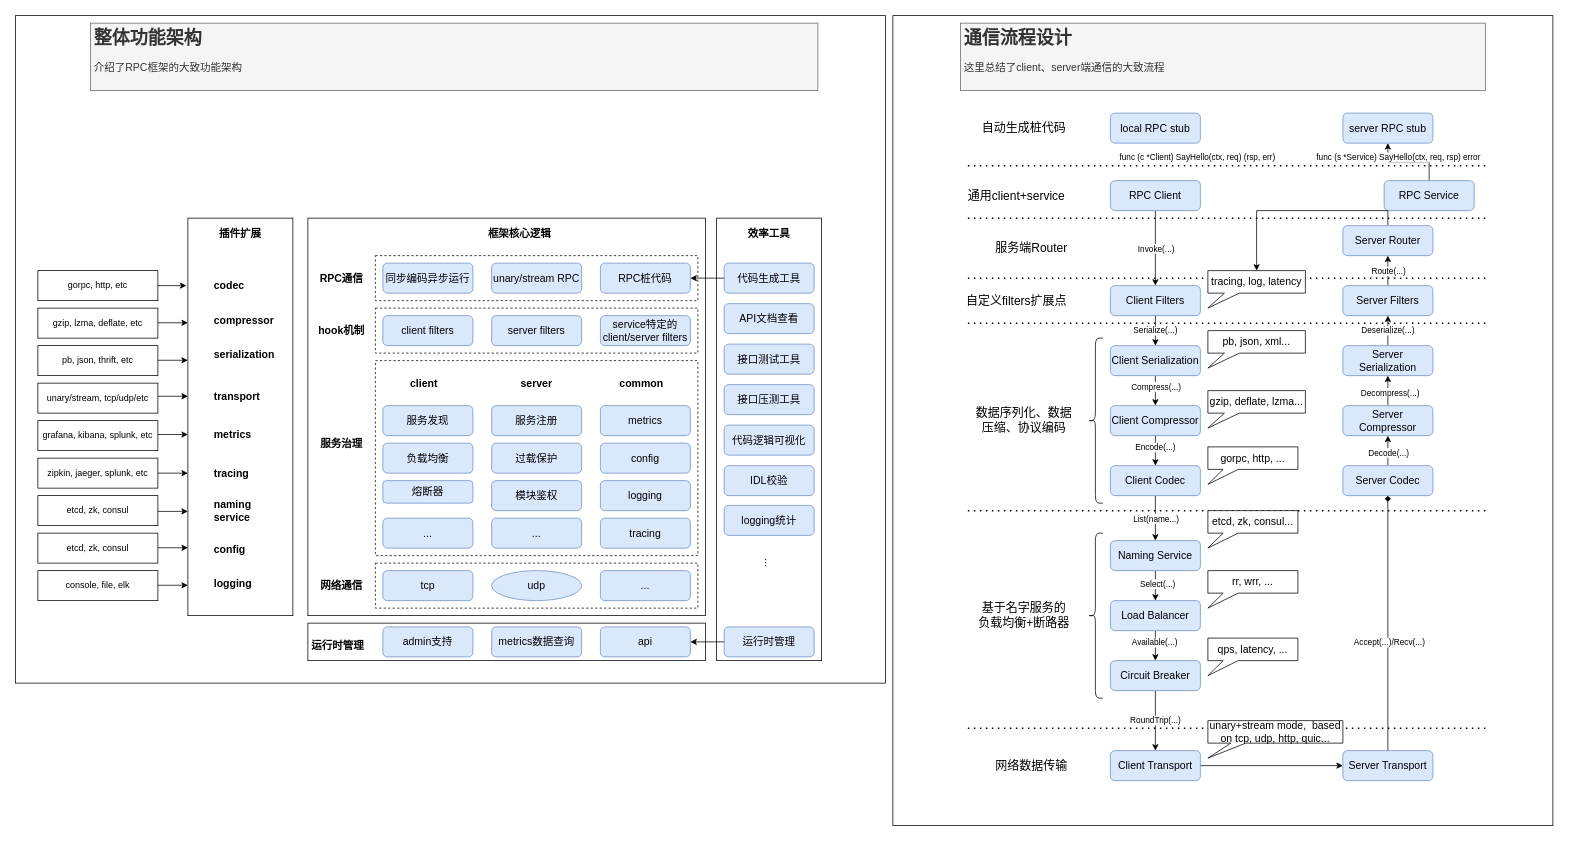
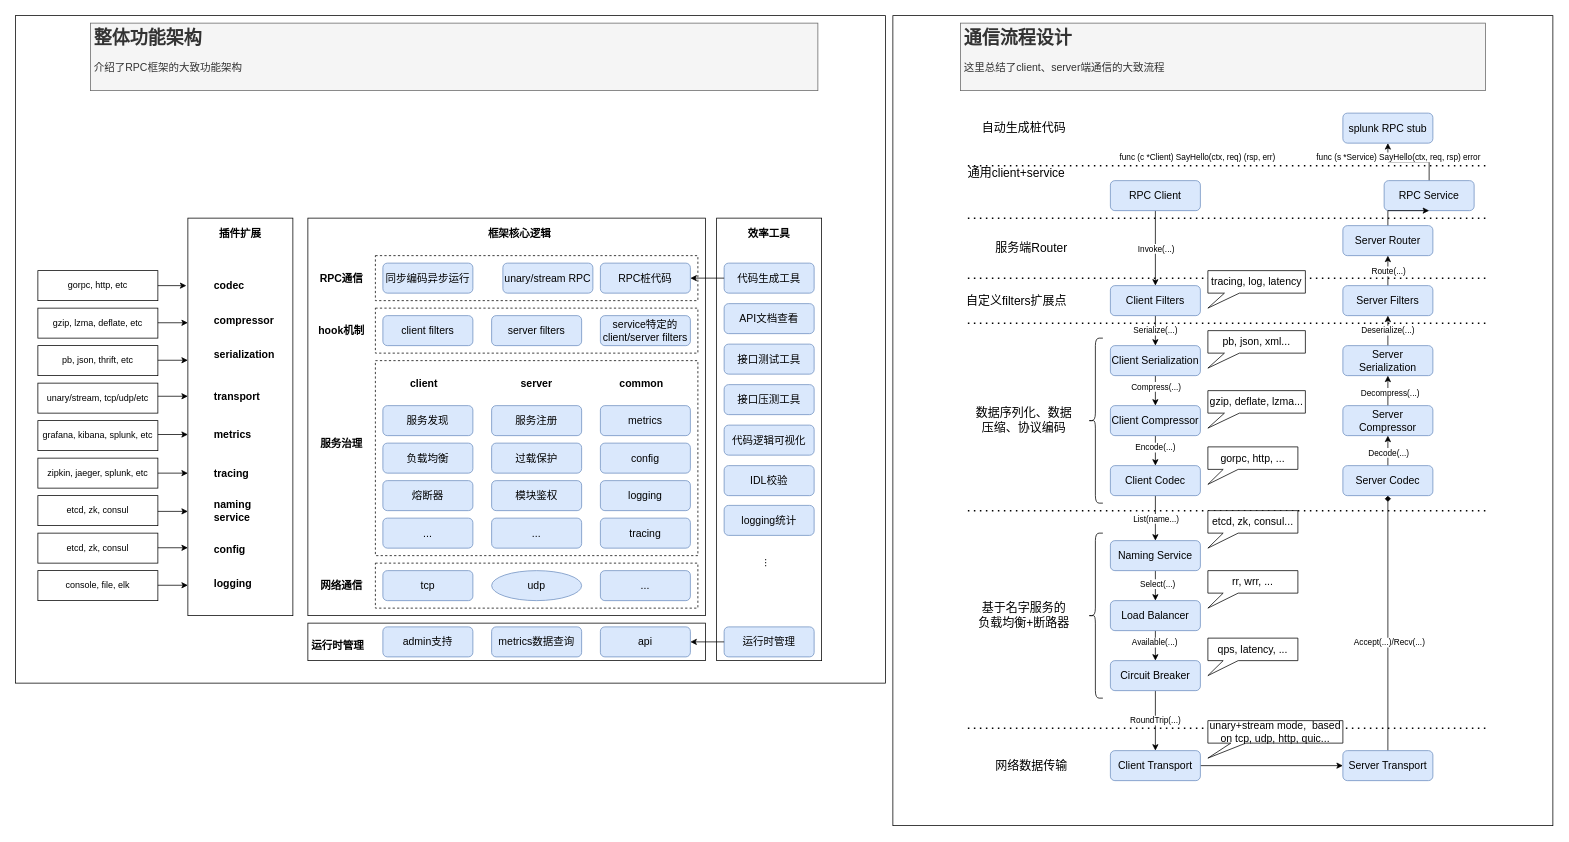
(1155, 128) -> none
(1388, 128) -> (1388, 128)
(1017, 195) -> (1017, 173)
(1296, 210) -> (1405, 210)
(537, 278) -> (548, 278)
(428, 492) -> (428, 495)
